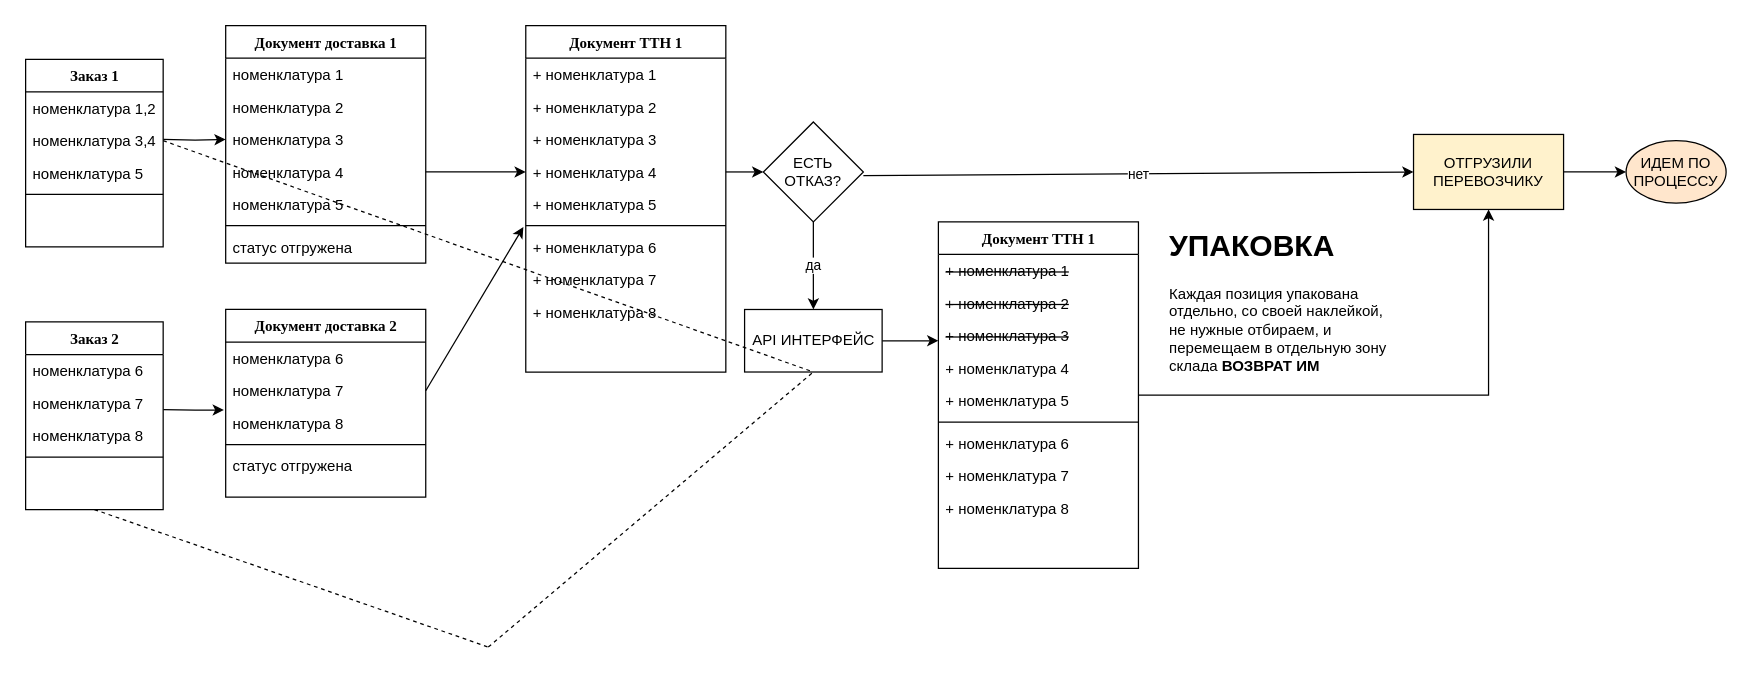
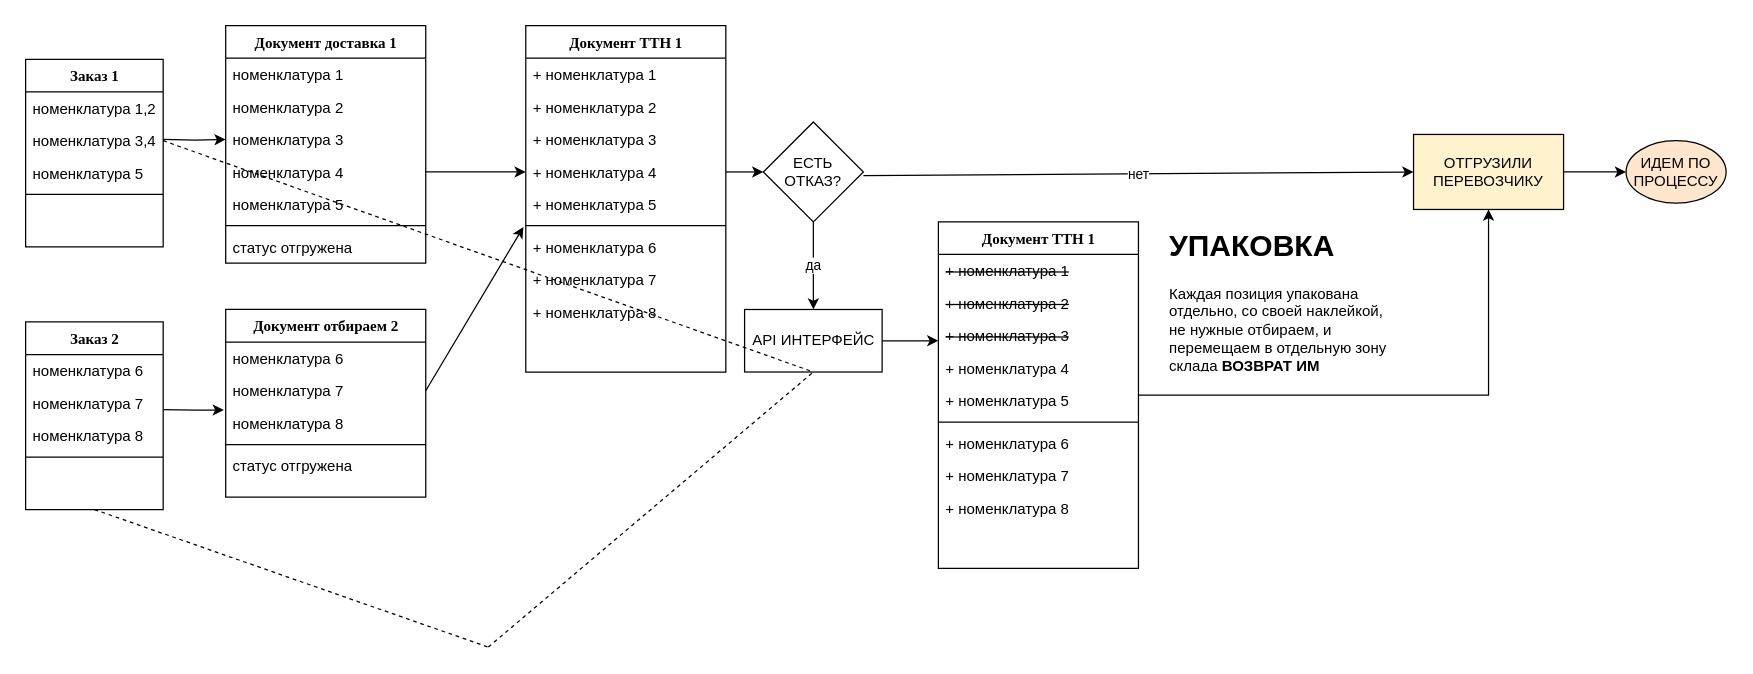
(326, 327) -> (326, 327)
